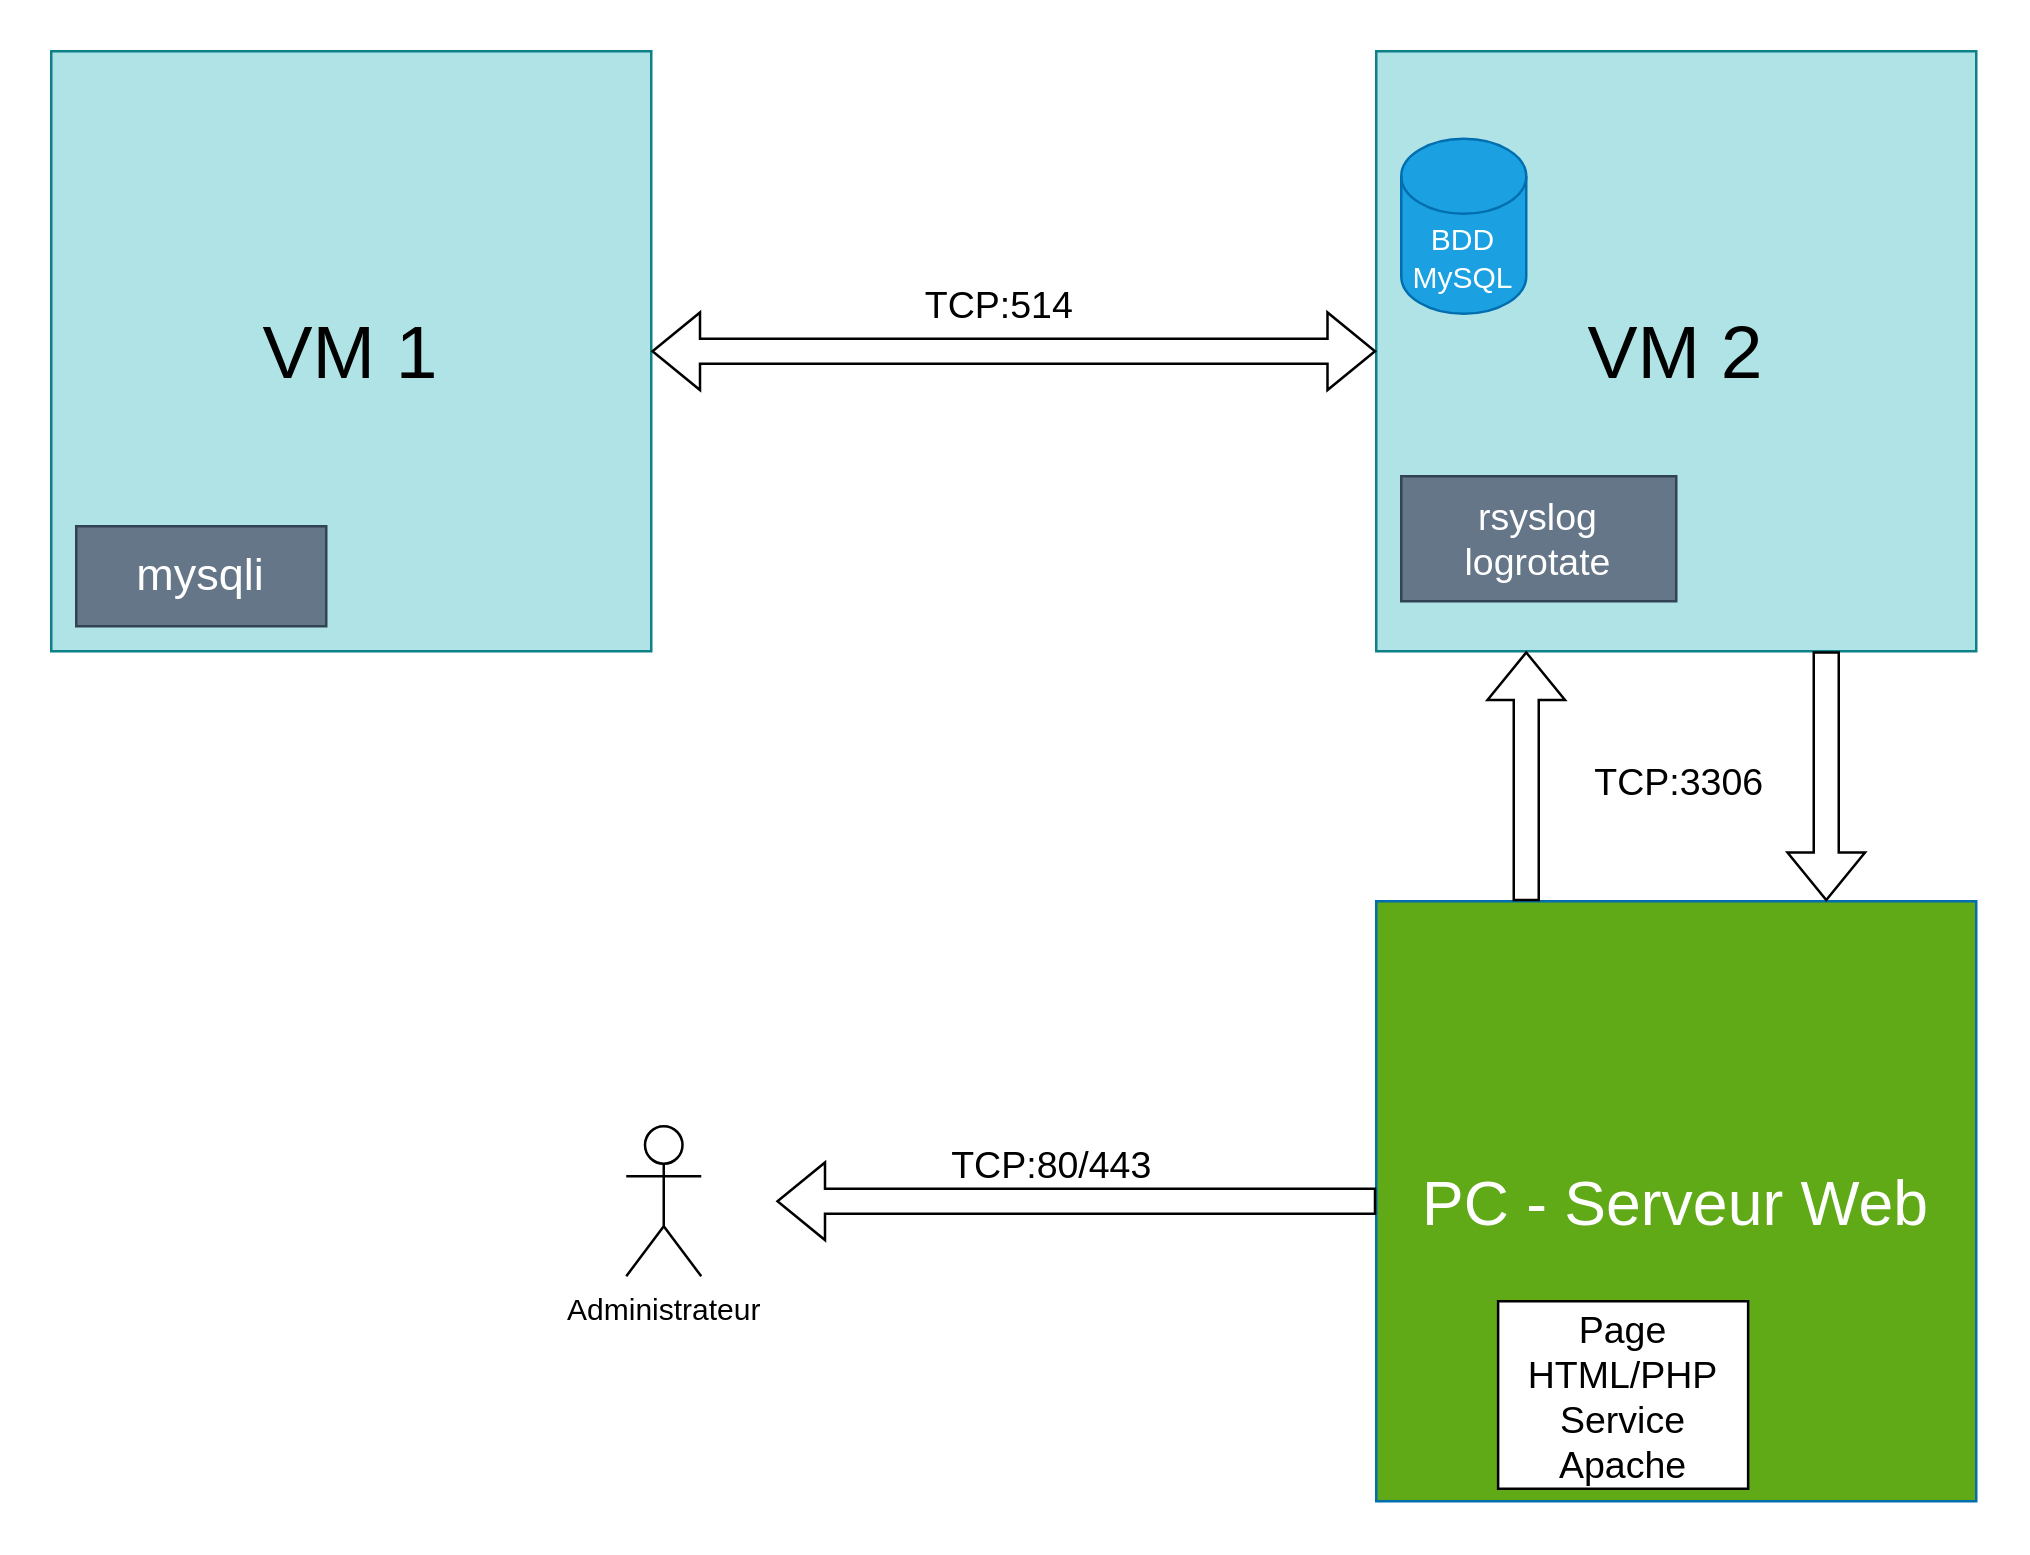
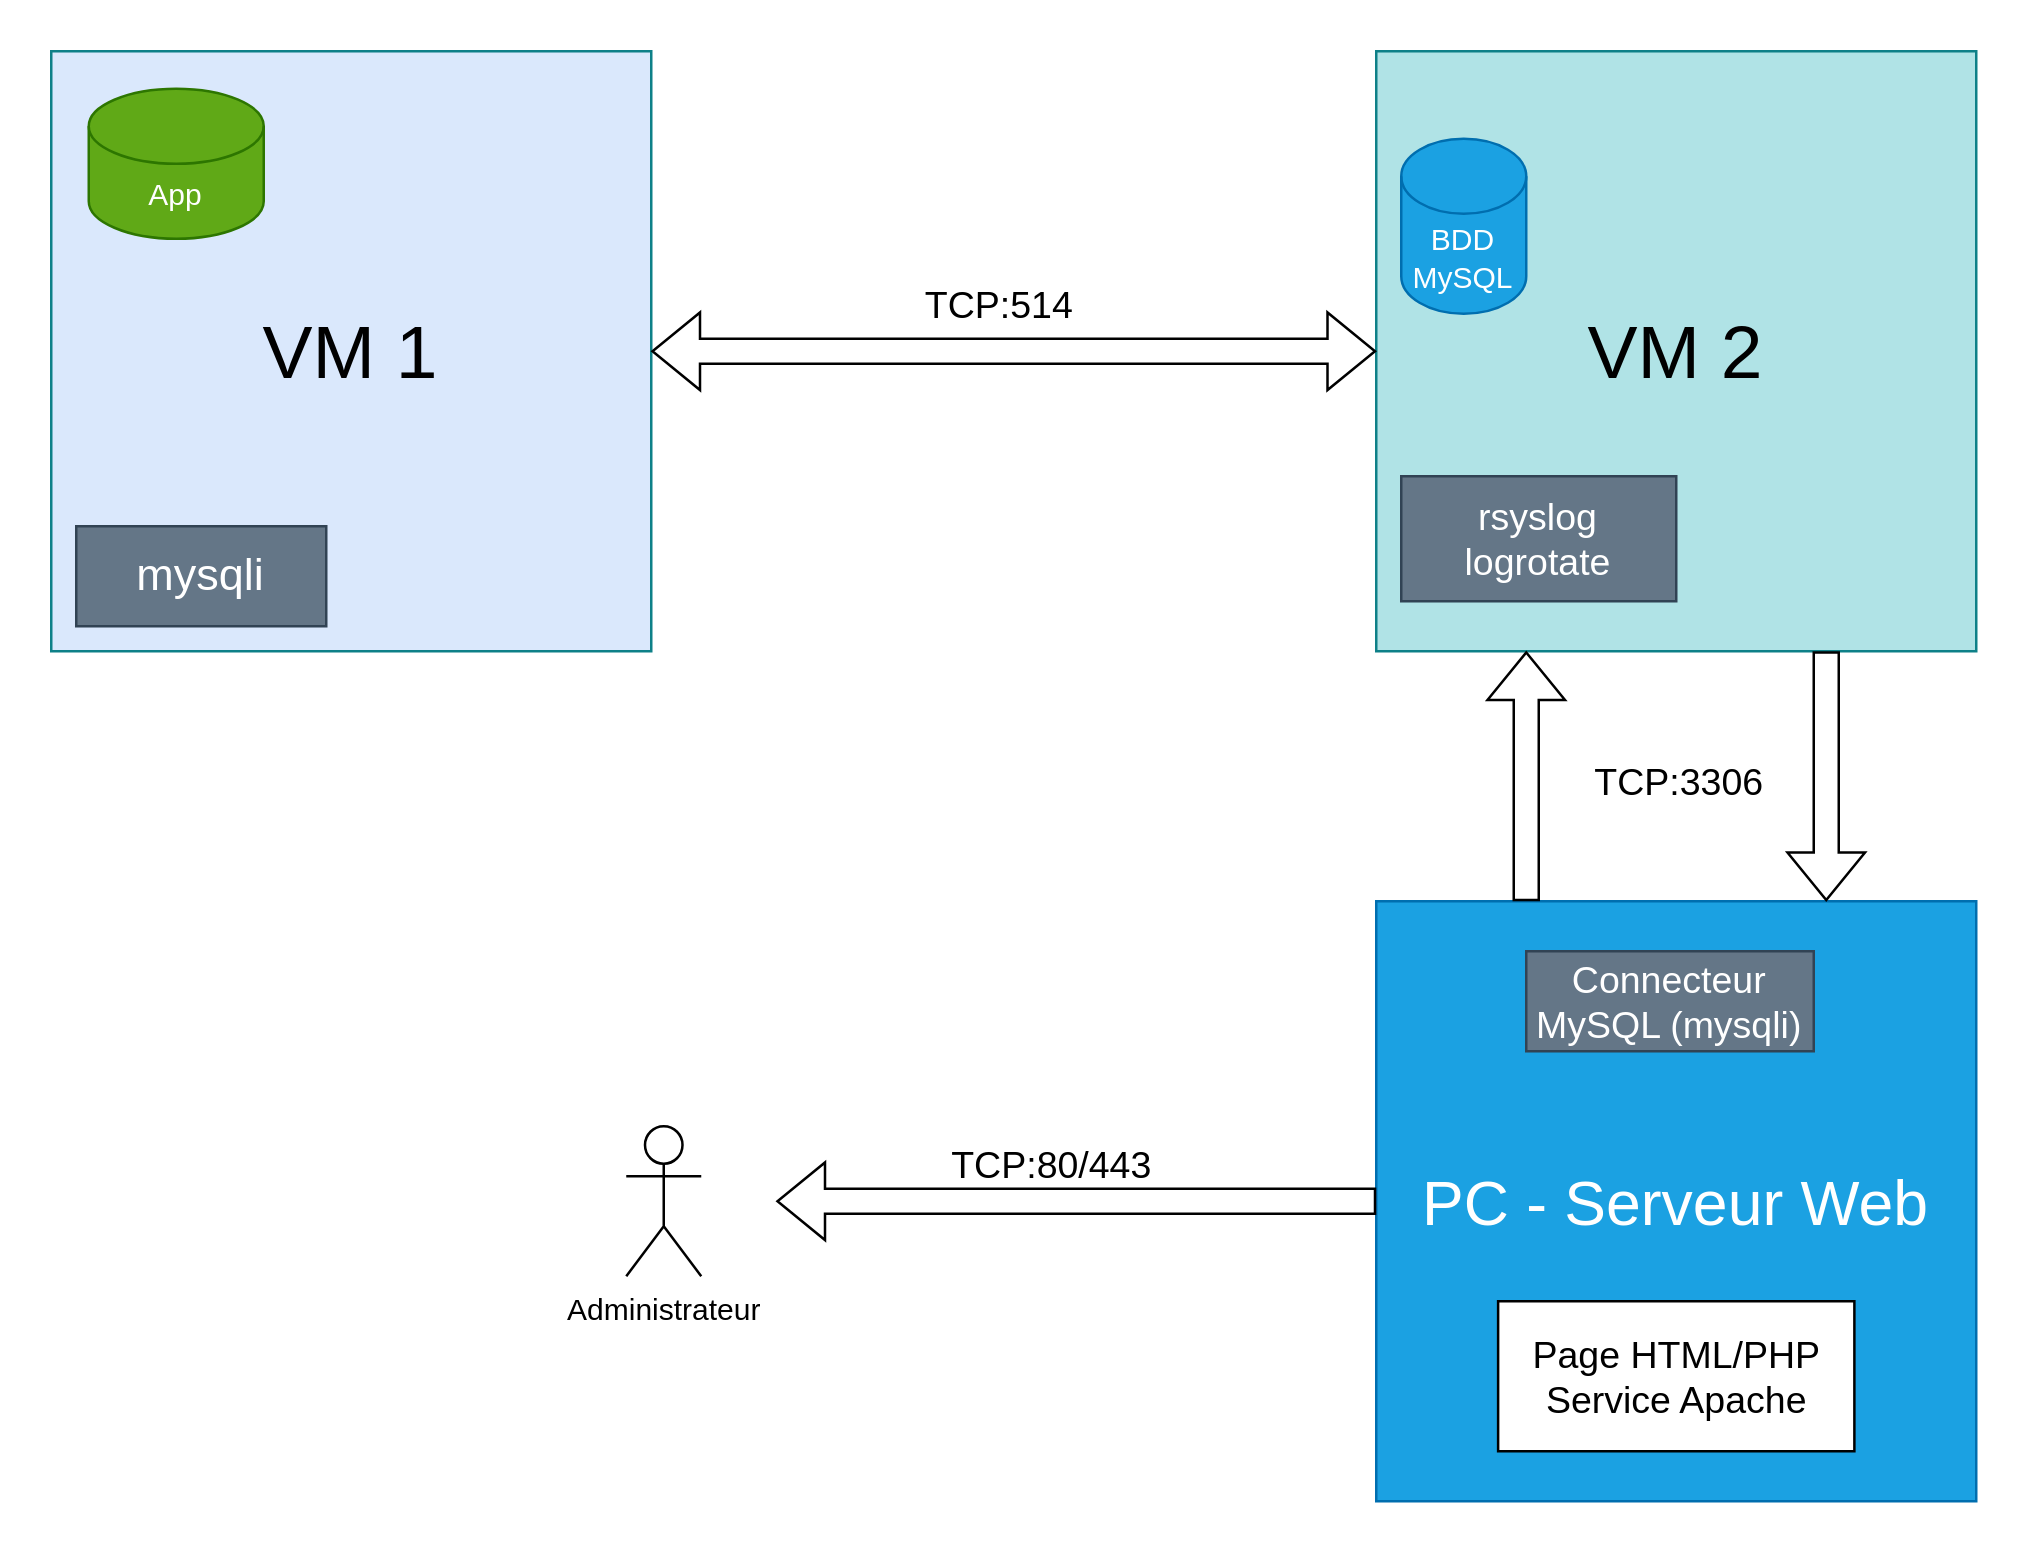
none -> (176, 164)
(351, 351) -> (351, 351)
none -> (1670, 1001)
(1676, 1201) -> (1676, 1201)
(1623, 1395) -> (1676, 1376)
